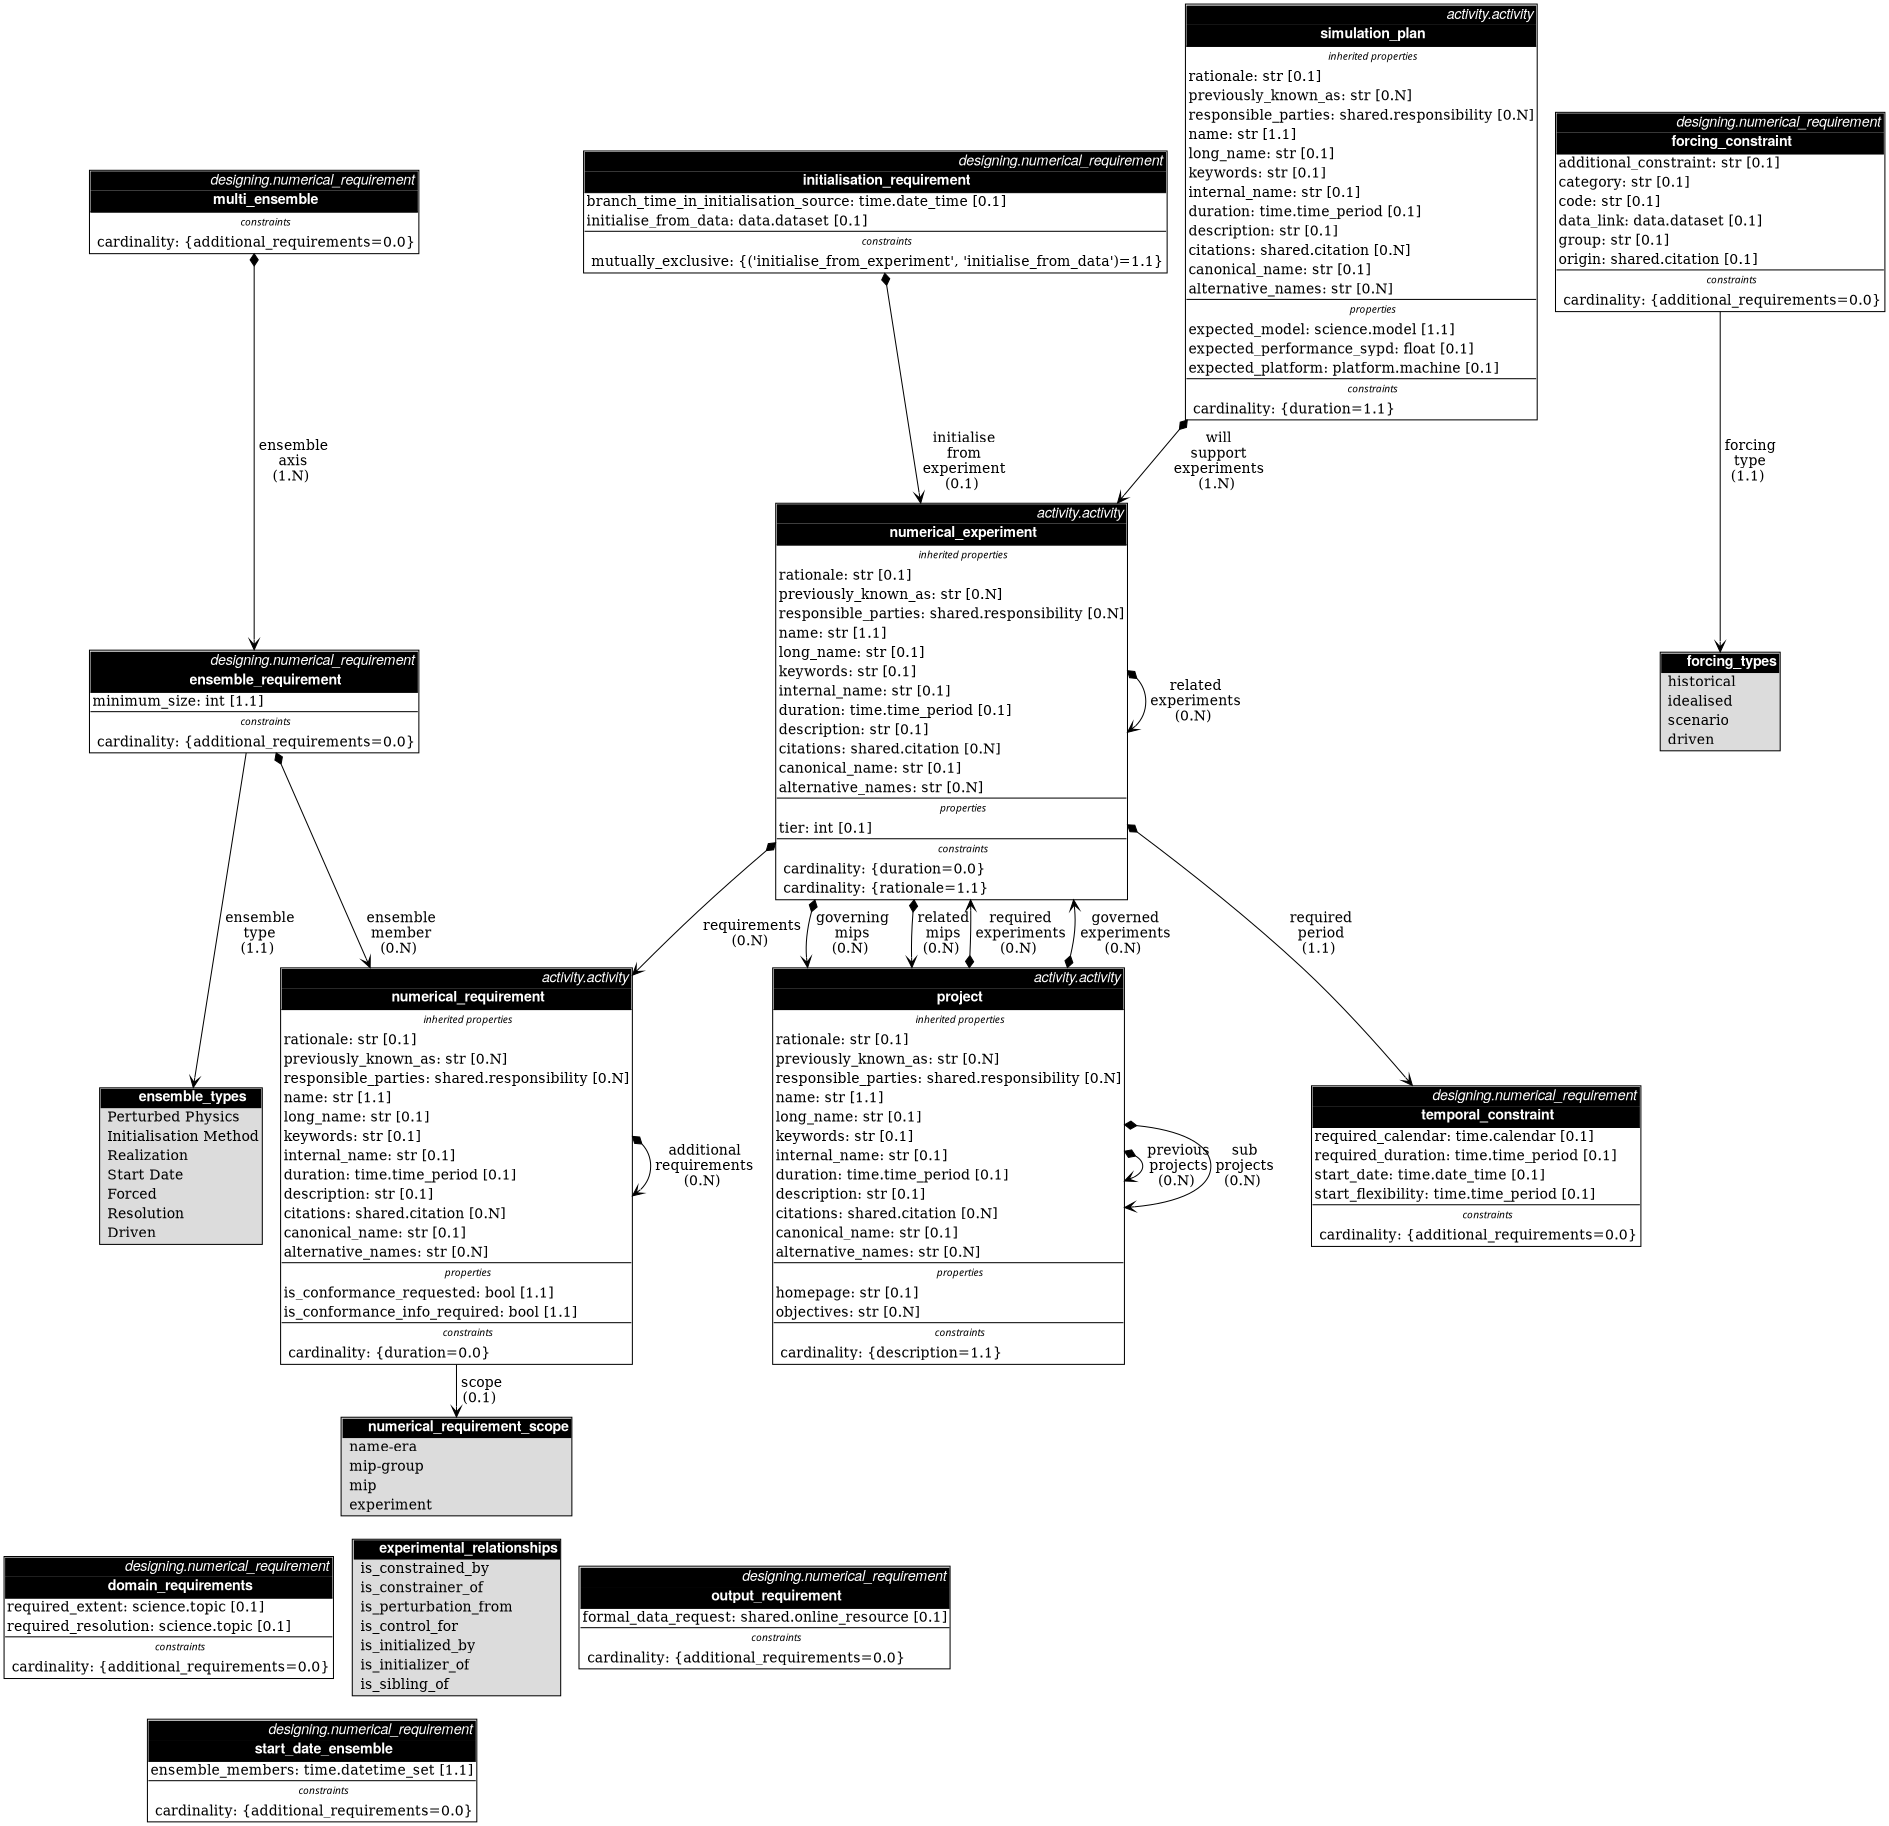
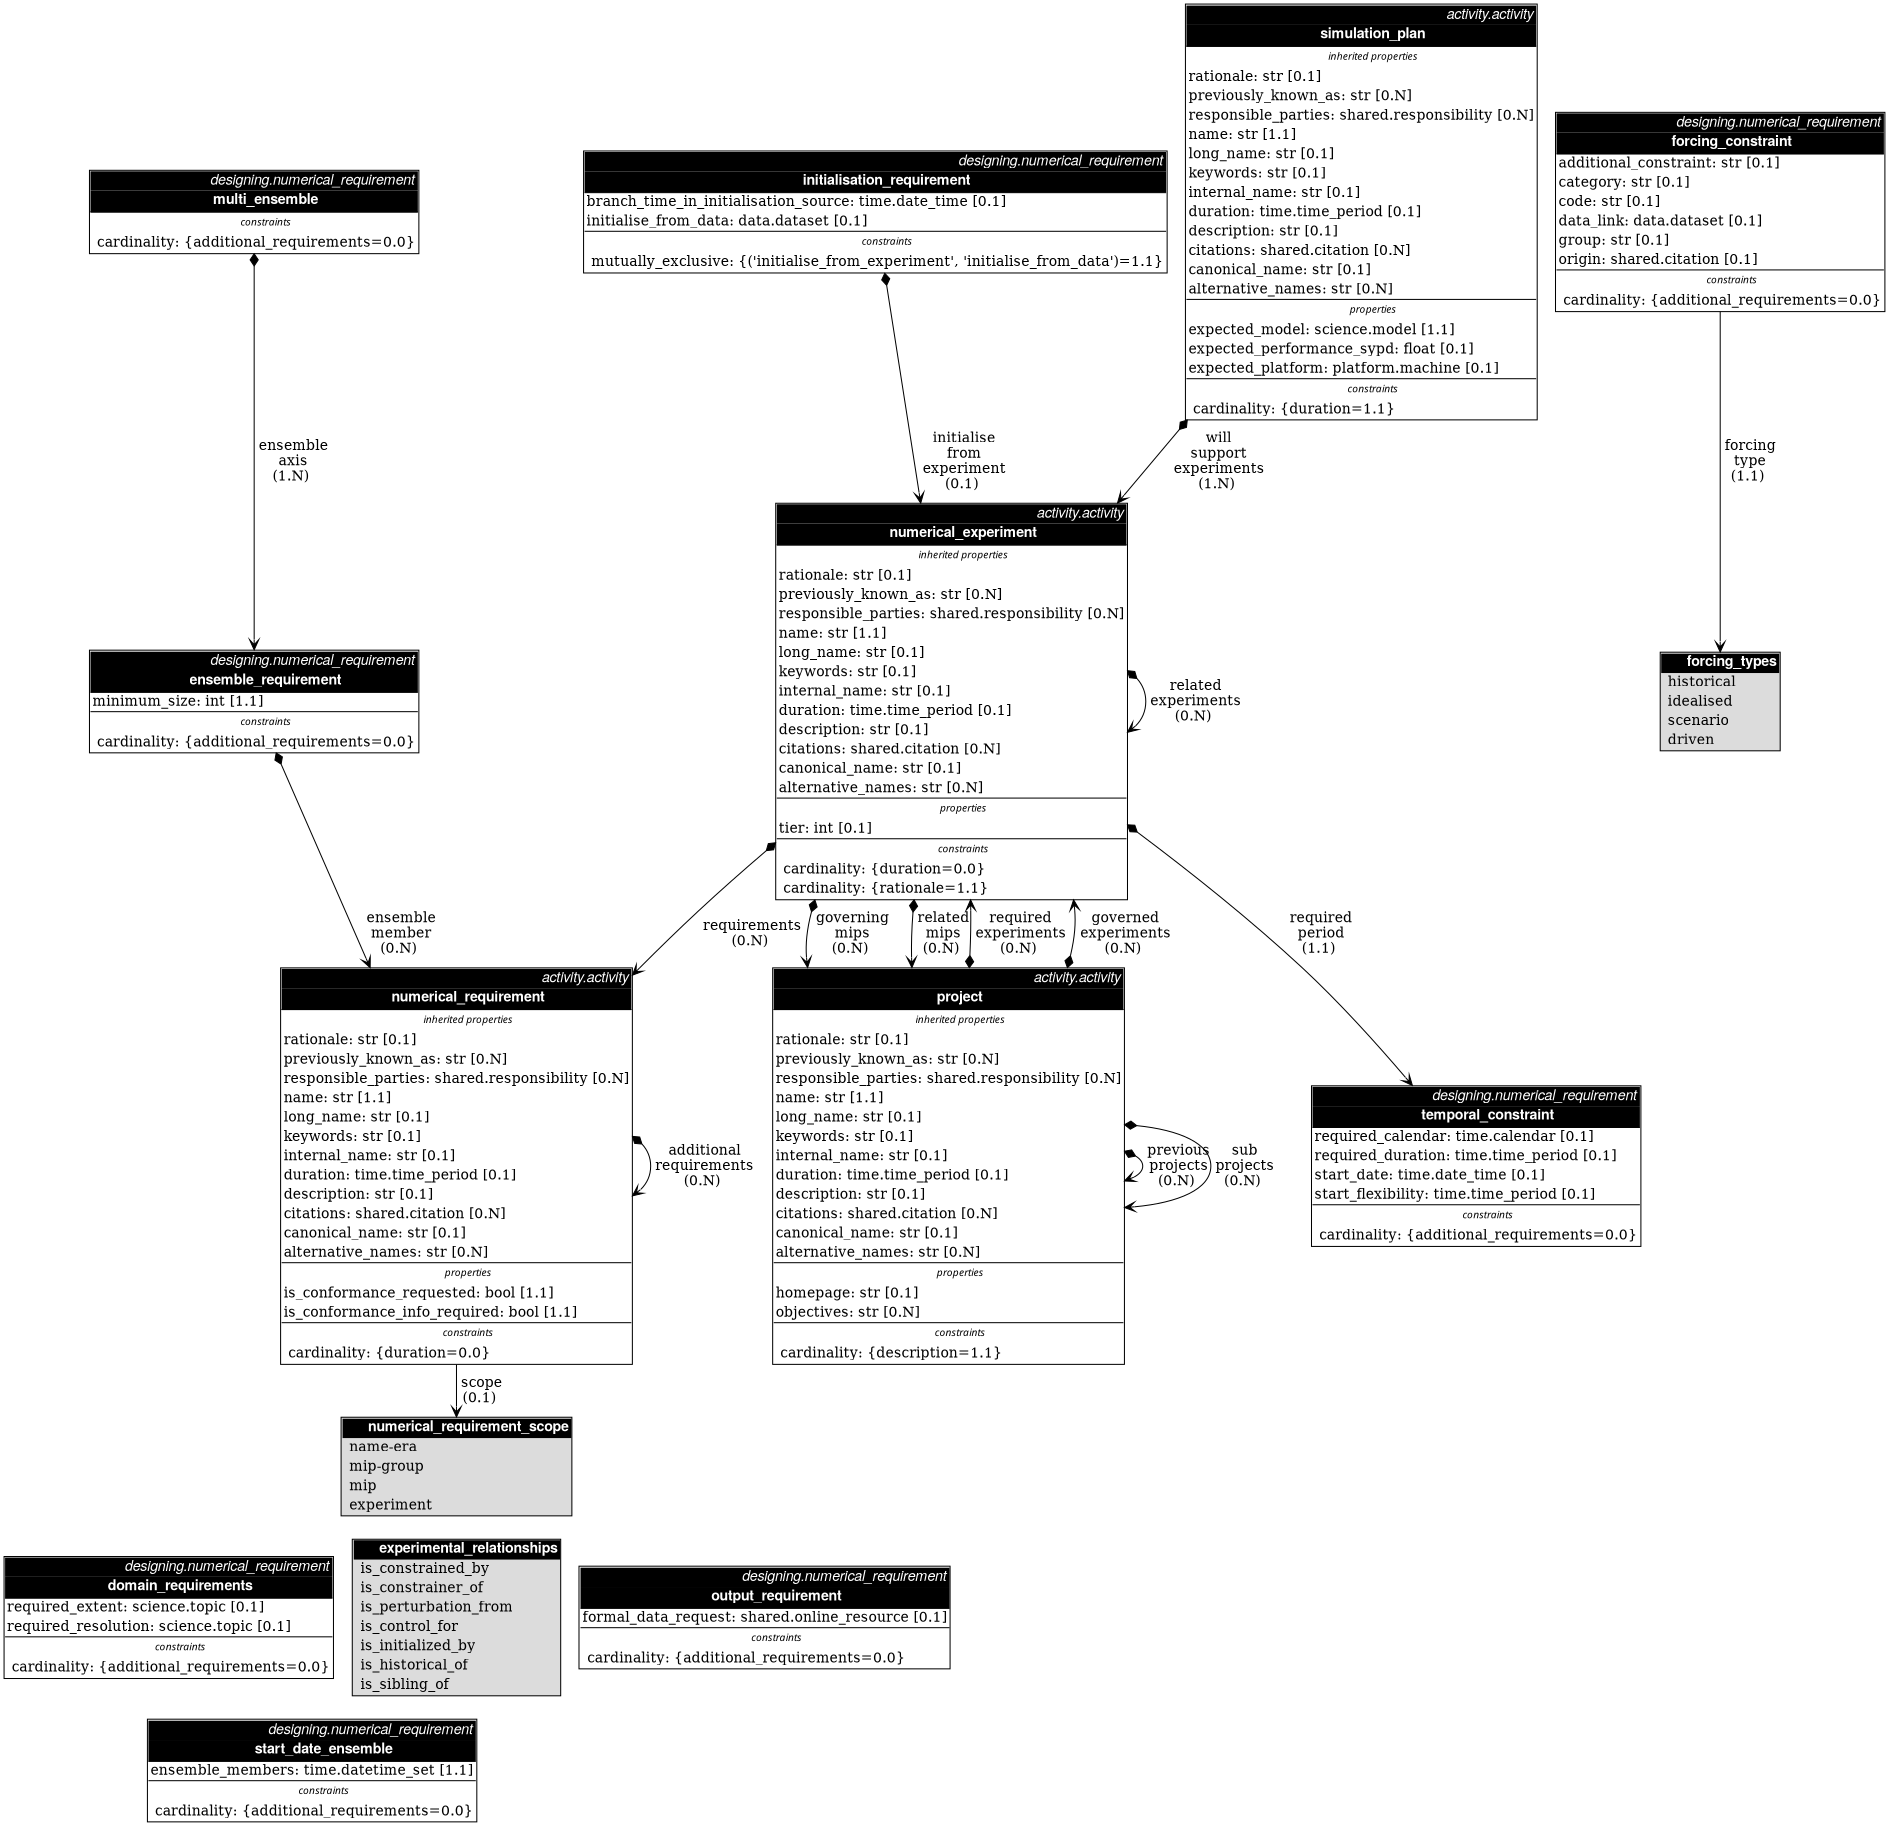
(181, 1166) -> none
(413, 1665) -> (412, 1665)
